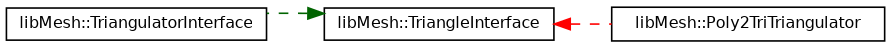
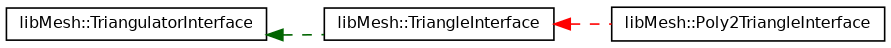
(287, 13) -> (303, 35)
(748, 24) -> (748, 24)
